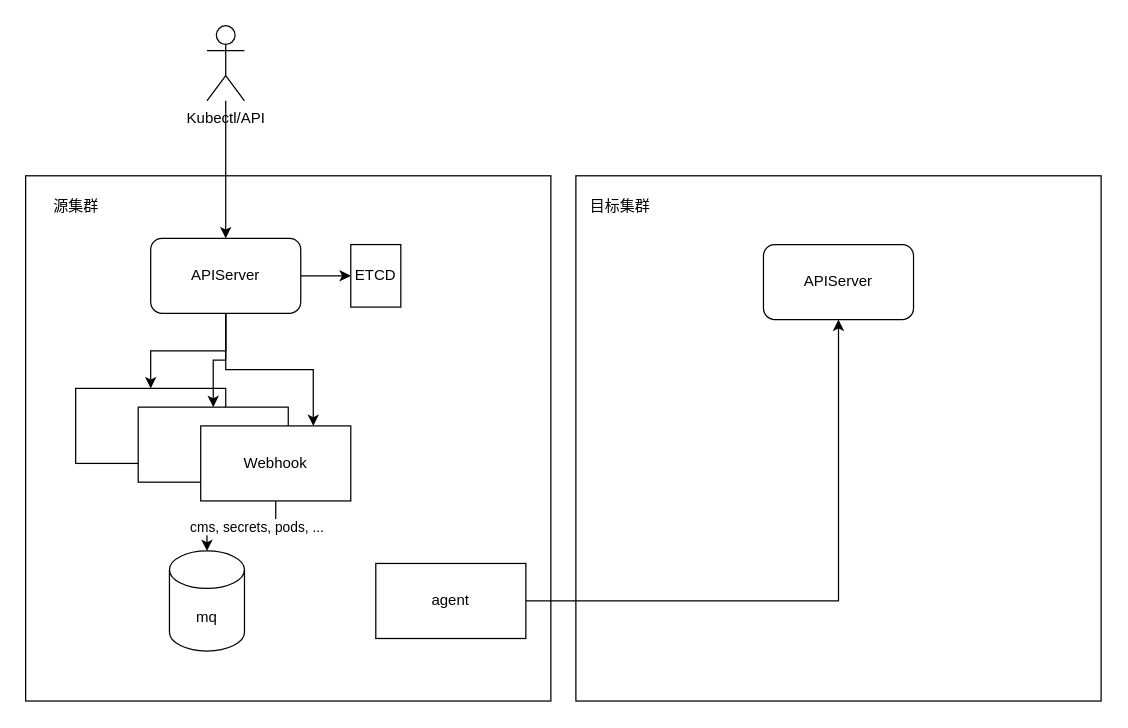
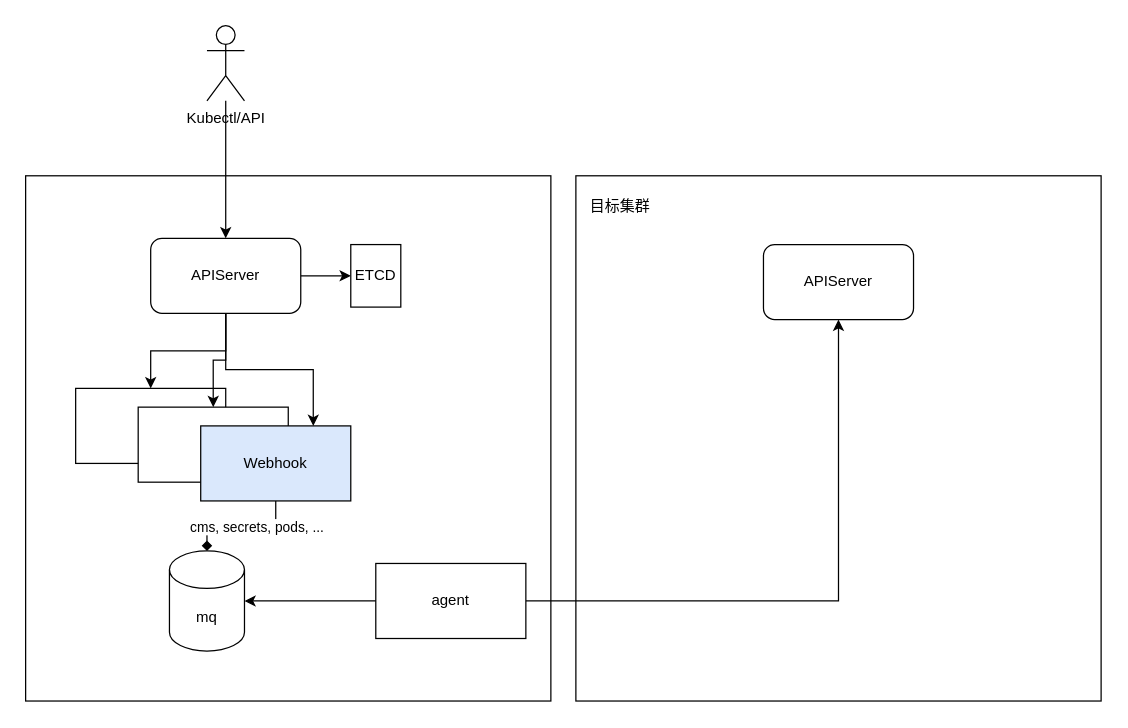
(76, 207) -> none
(276, 463) -> (276, 463)
(207, 541) -> (207, 540)
none -> (314, 601)
